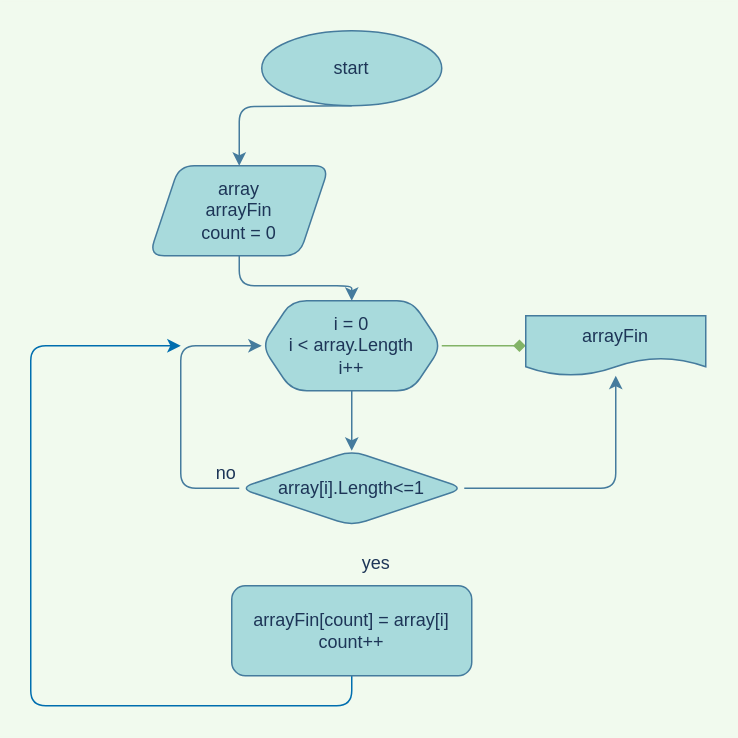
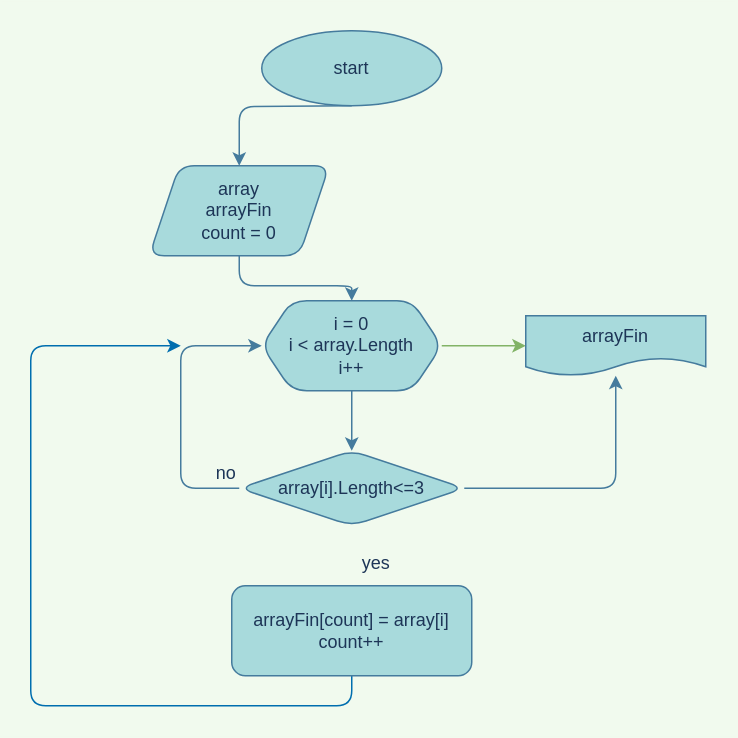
(513, 346) -> (514, 346)
(352, 488) -> (352, 488)
